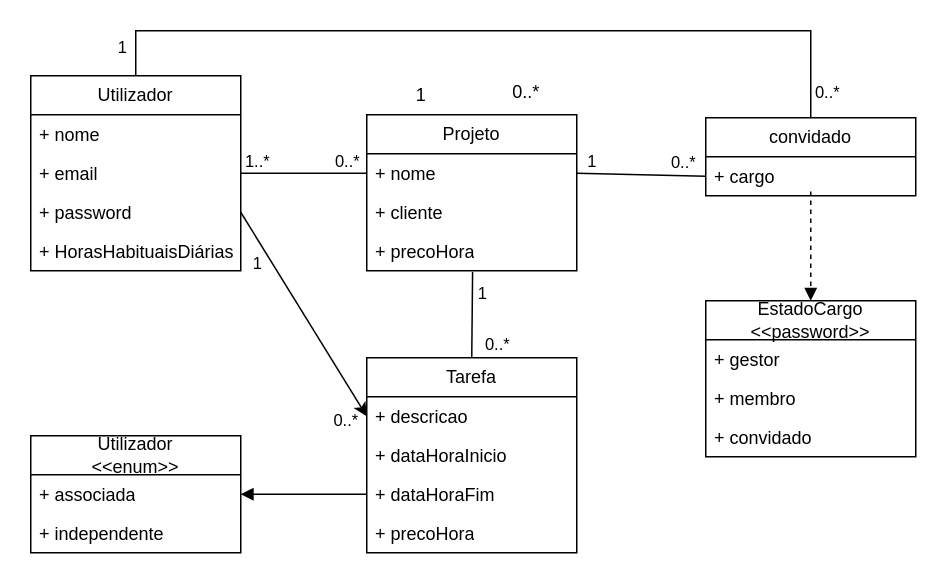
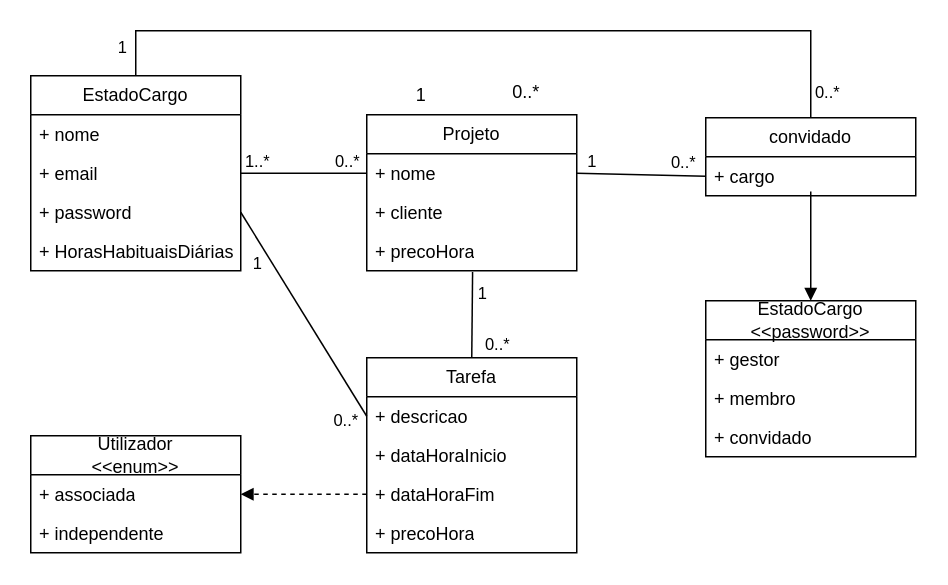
(136, 95) -> (136, 95)
(811, 242) -> (811, 242)
(361, 406) -> (363, 410)
(311, 494) -> (311, 494)
